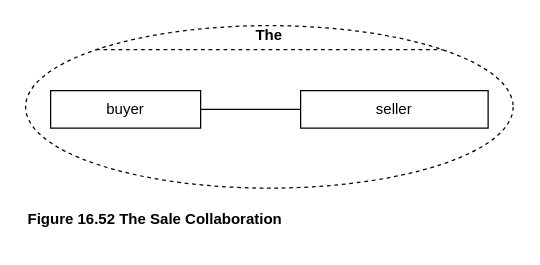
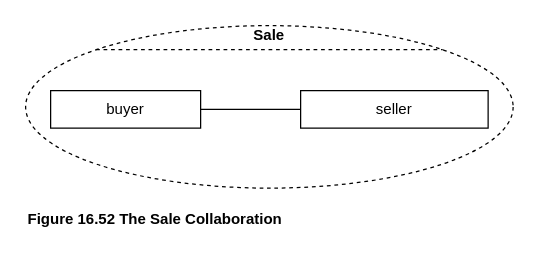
(269, 36) -> (269, 36)
